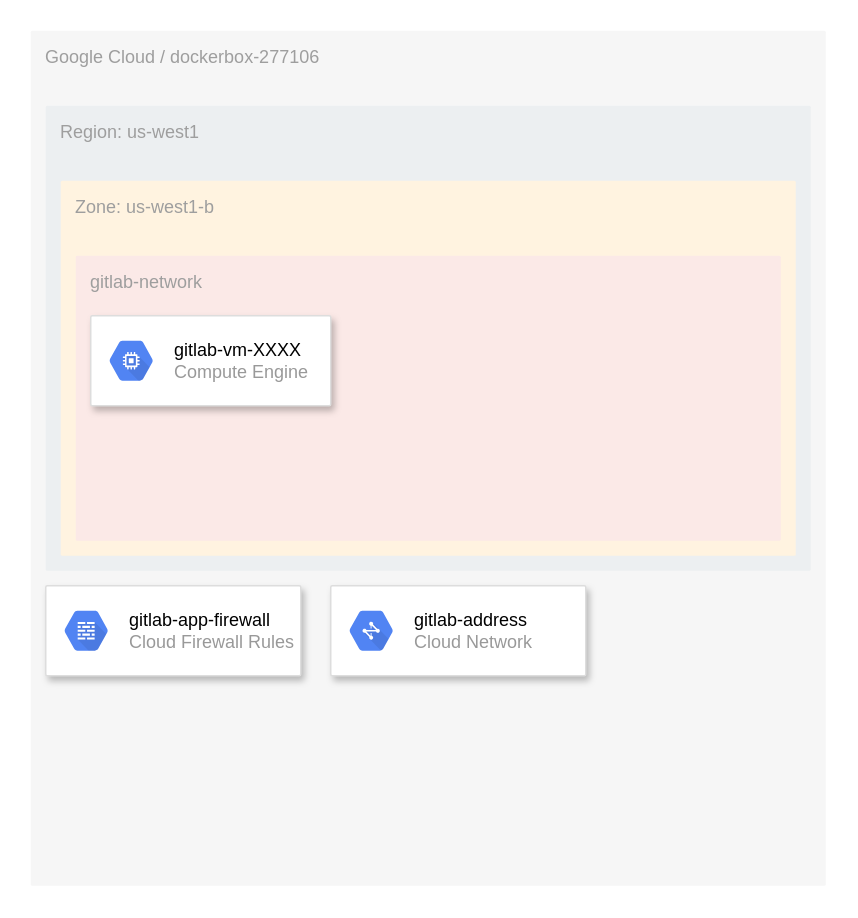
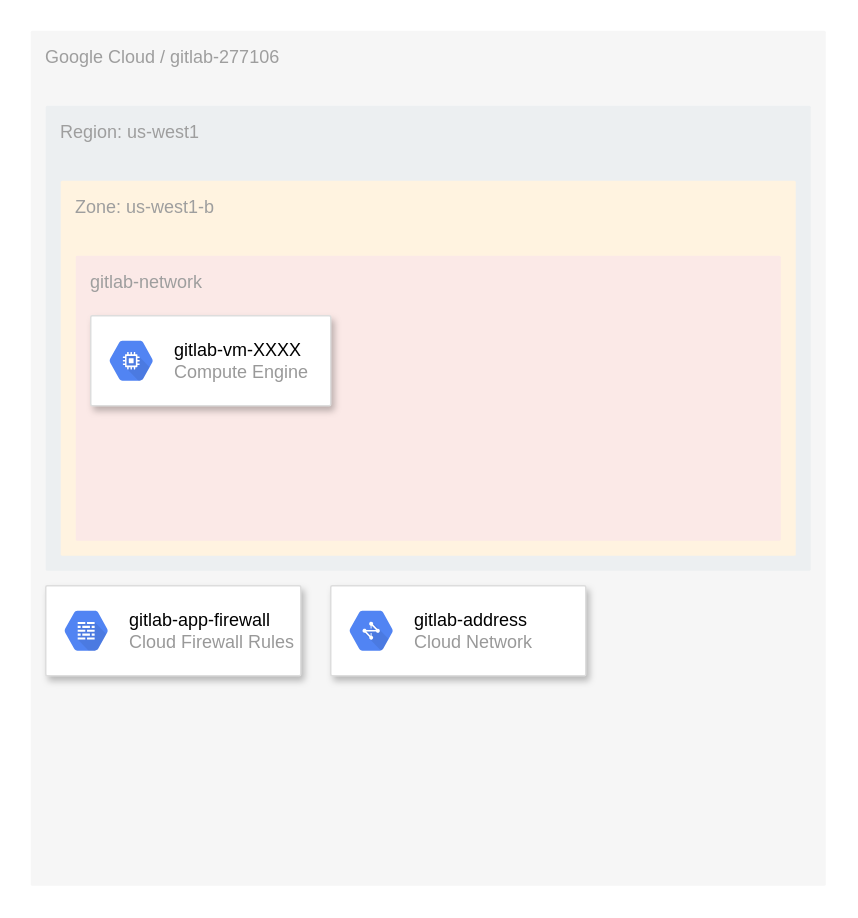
(190, 58) -> (170, 58)
